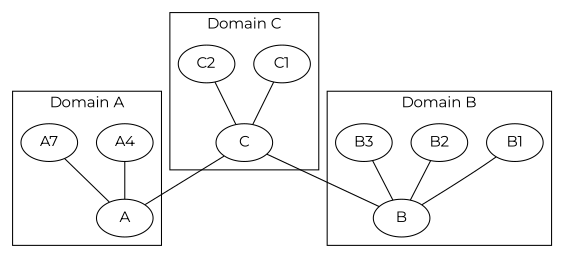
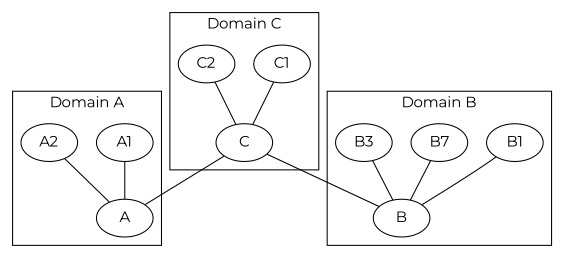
(49, 143) -> (49, 143)
(125, 143) -> (125, 143)
(439, 143) -> (439, 143)
